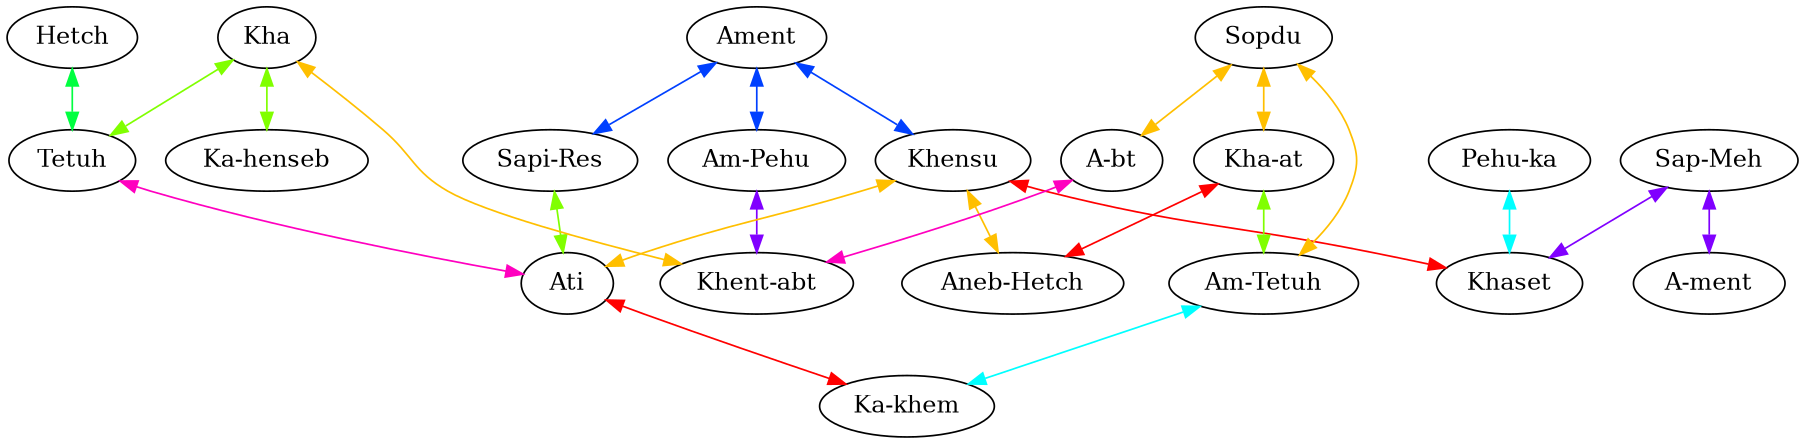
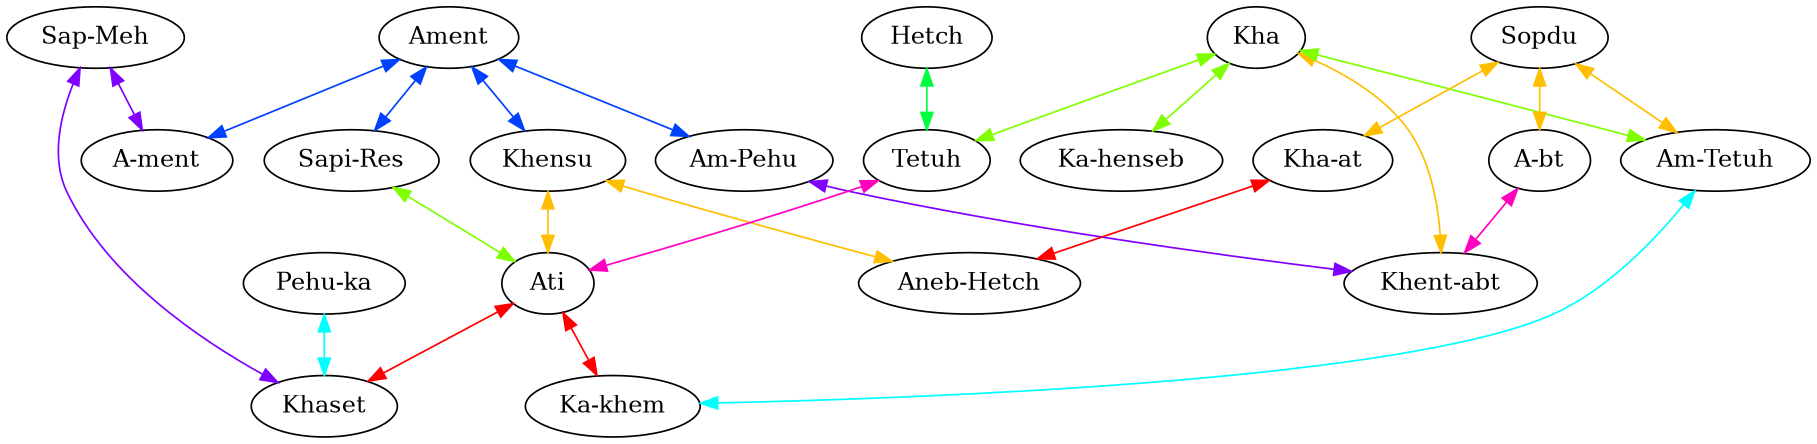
none -> (304, 99)
(1264, 222) -> (1473, 95)
(1227, 227) -> (441, 342)
